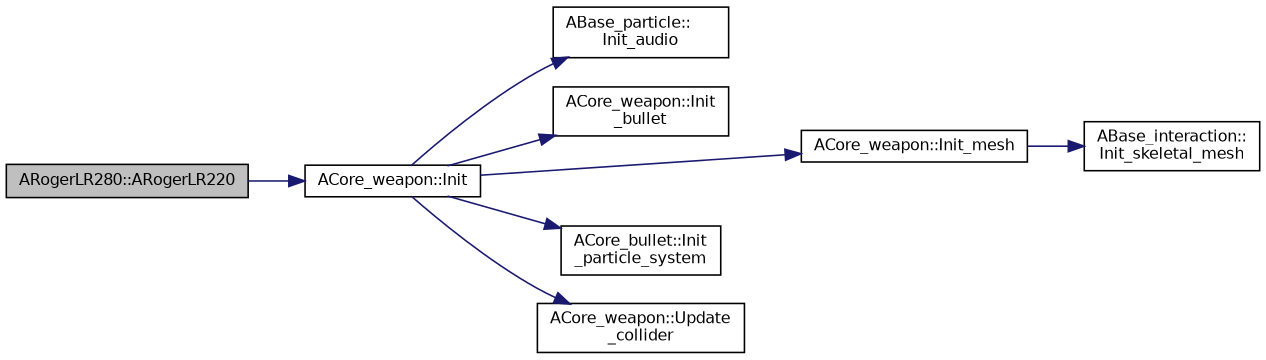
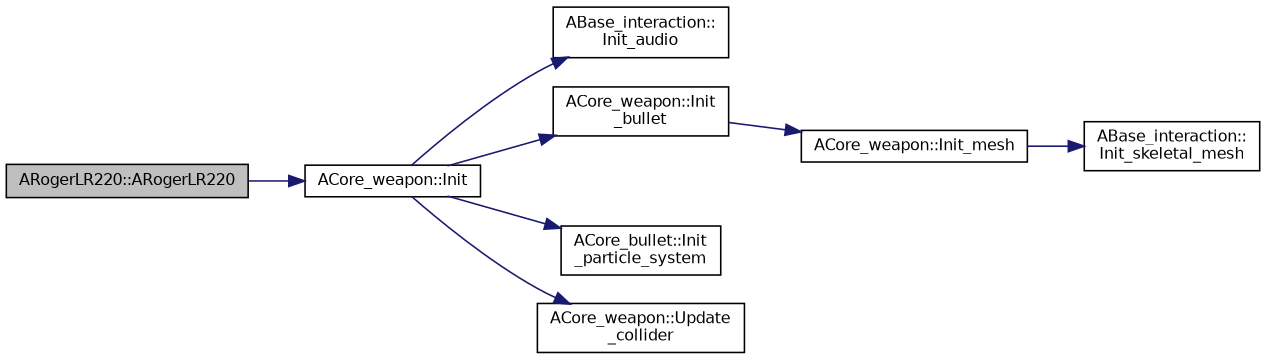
(641, 32) -> (641, 32)
(633, 165) -> (757, 126)
(127, 181) -> (127, 181)
